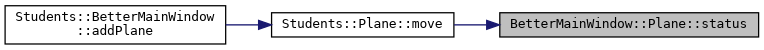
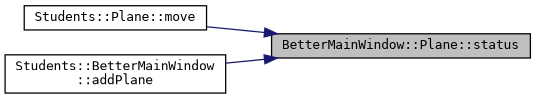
(242, 25) -> (245, 61)
